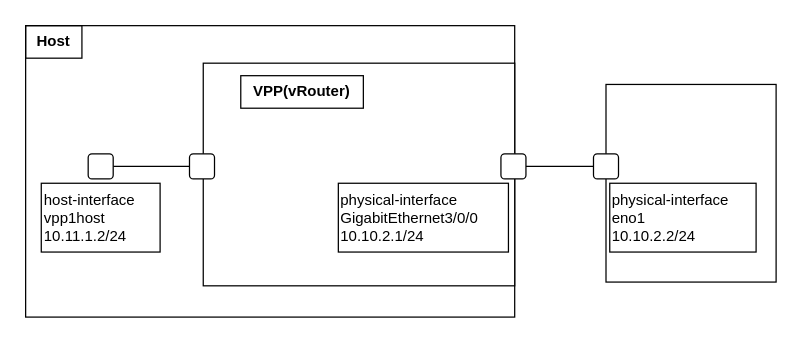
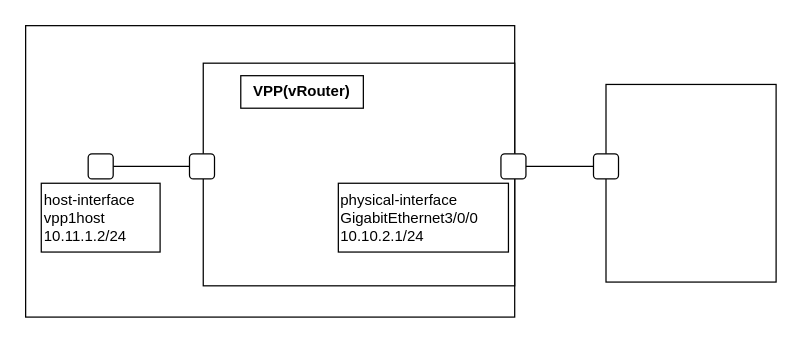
(54, 42) -> none
(683, 218) -> none
